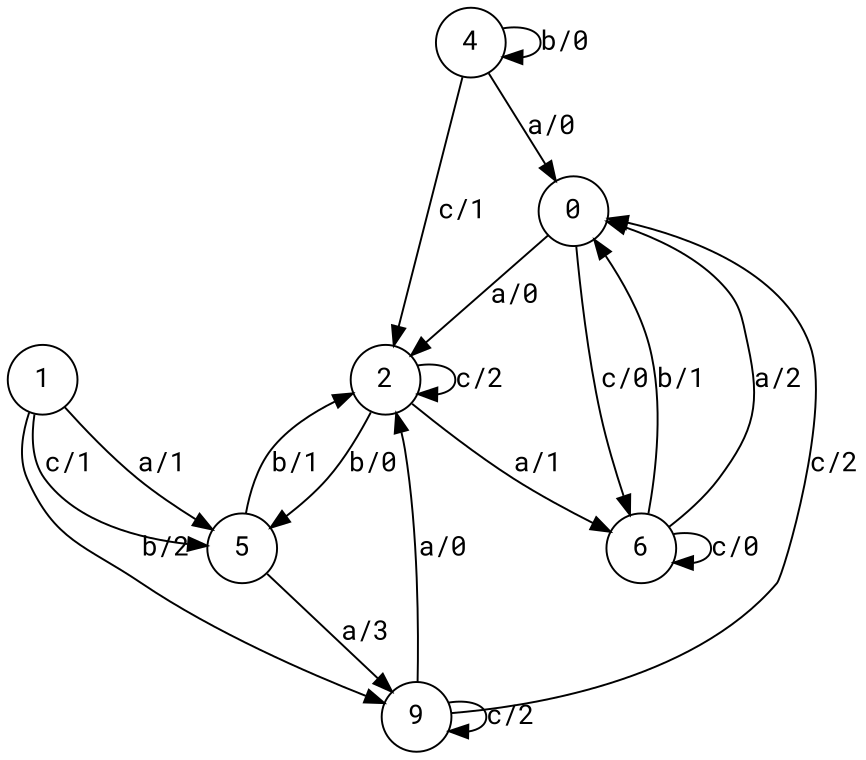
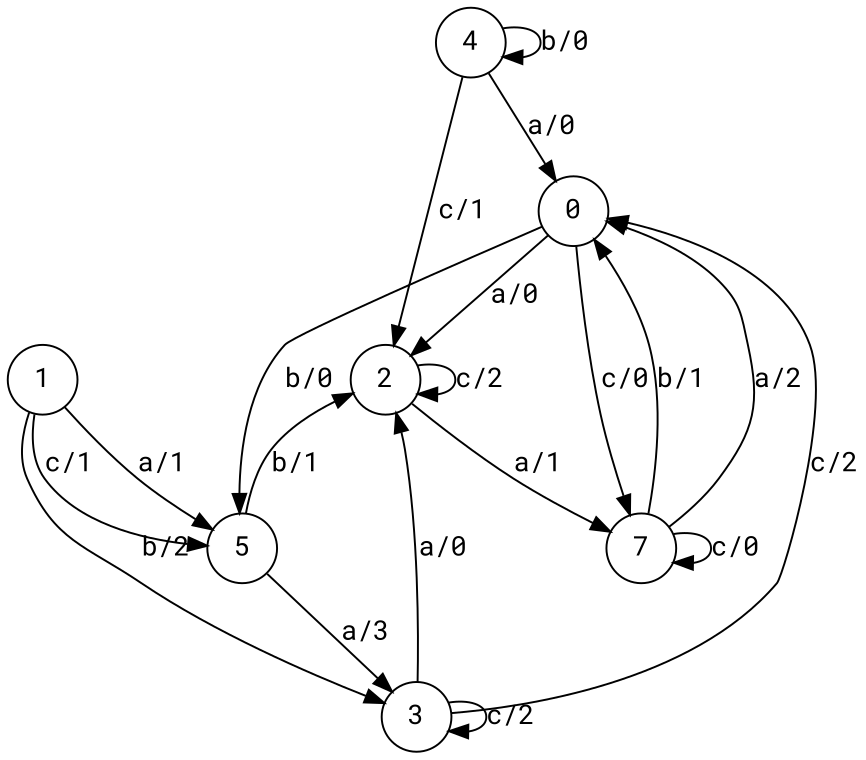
(335, 469) -> (340, 316)
(641, 548) -> (641, 548)
(417, 717) -> (417, 717)
